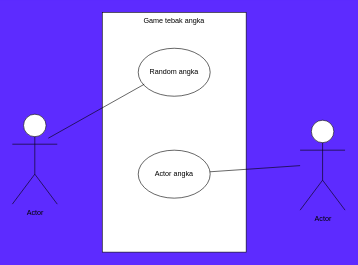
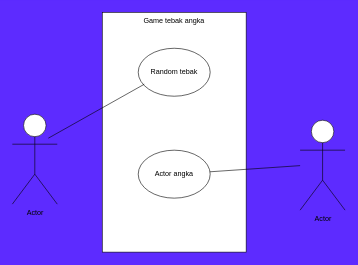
(174, 72) -> (174, 72)
